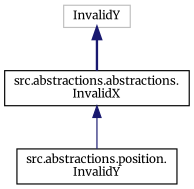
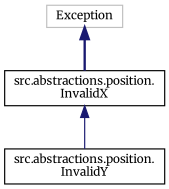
(97, 16) -> (85, 16)
(97, 88) -> (85, 88)
